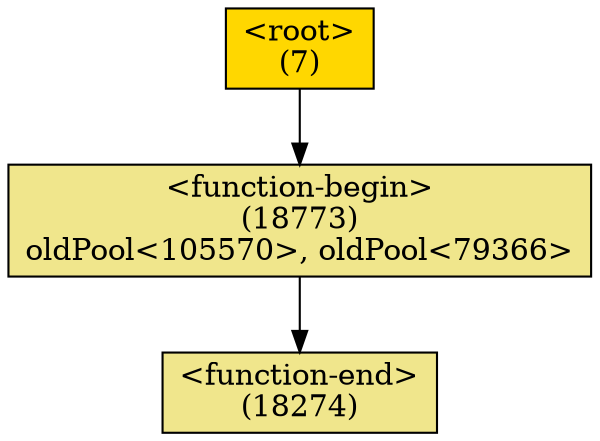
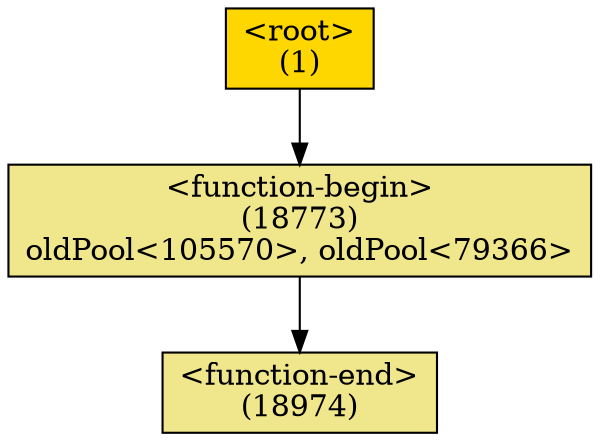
(300, 49) -> (300, 49)
(300, 393) -> (300, 393)
